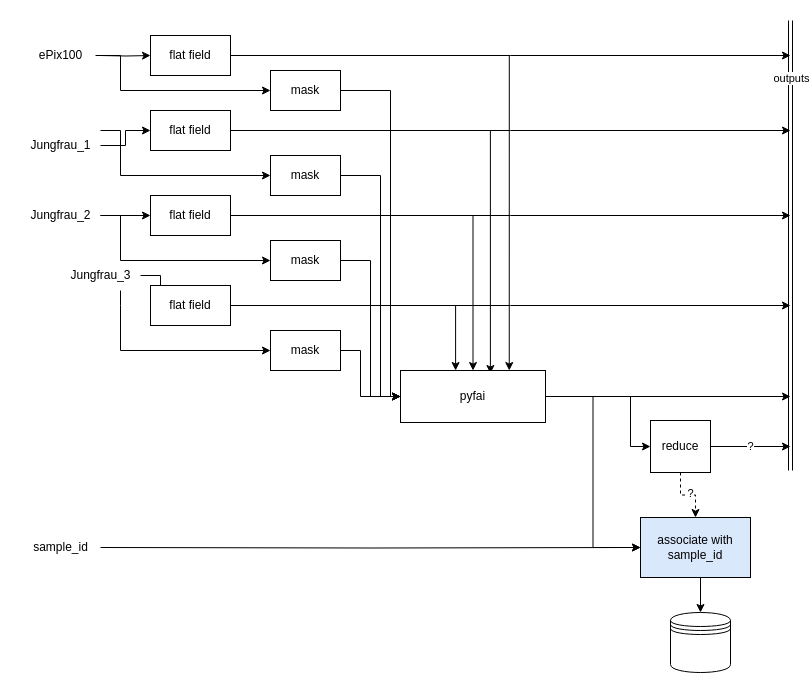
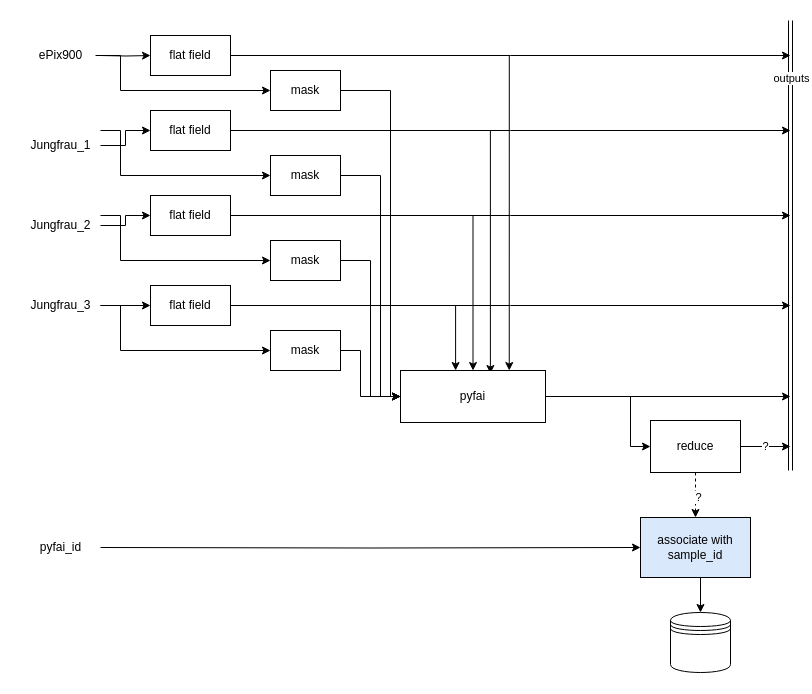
(61, 56) -> (61, 56)
(61, 216) -> (61, 226)
(101, 276) -> (61, 306)
(681, 447) -> (696, 447)
(593, 472) -> none
(61, 548) -> (61, 548)
